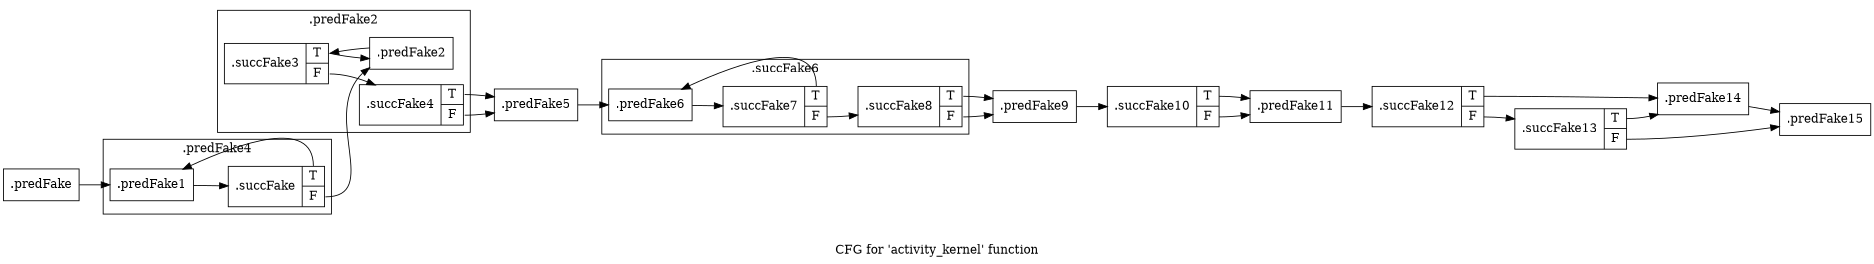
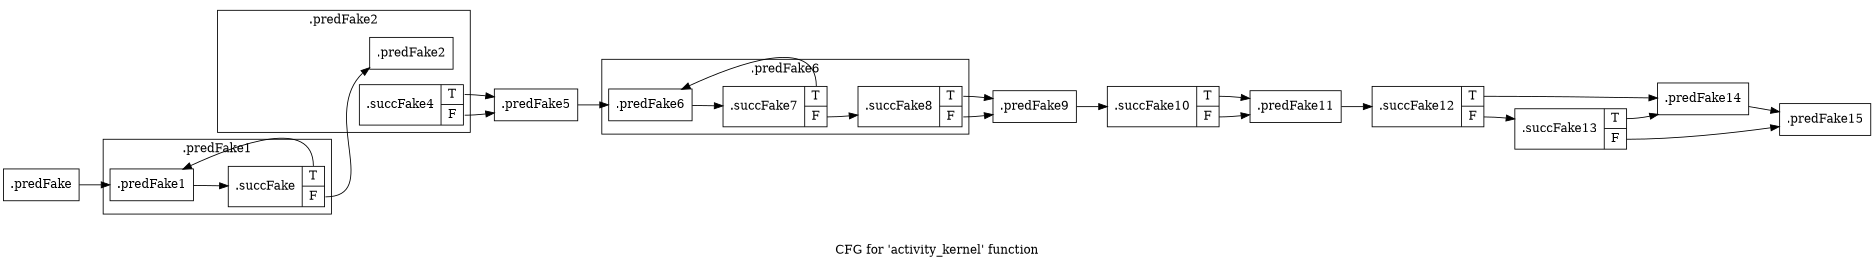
(276, 64) -> none
(785, 69) -> (785, 69)
(217, 149) -> (217, 149)
